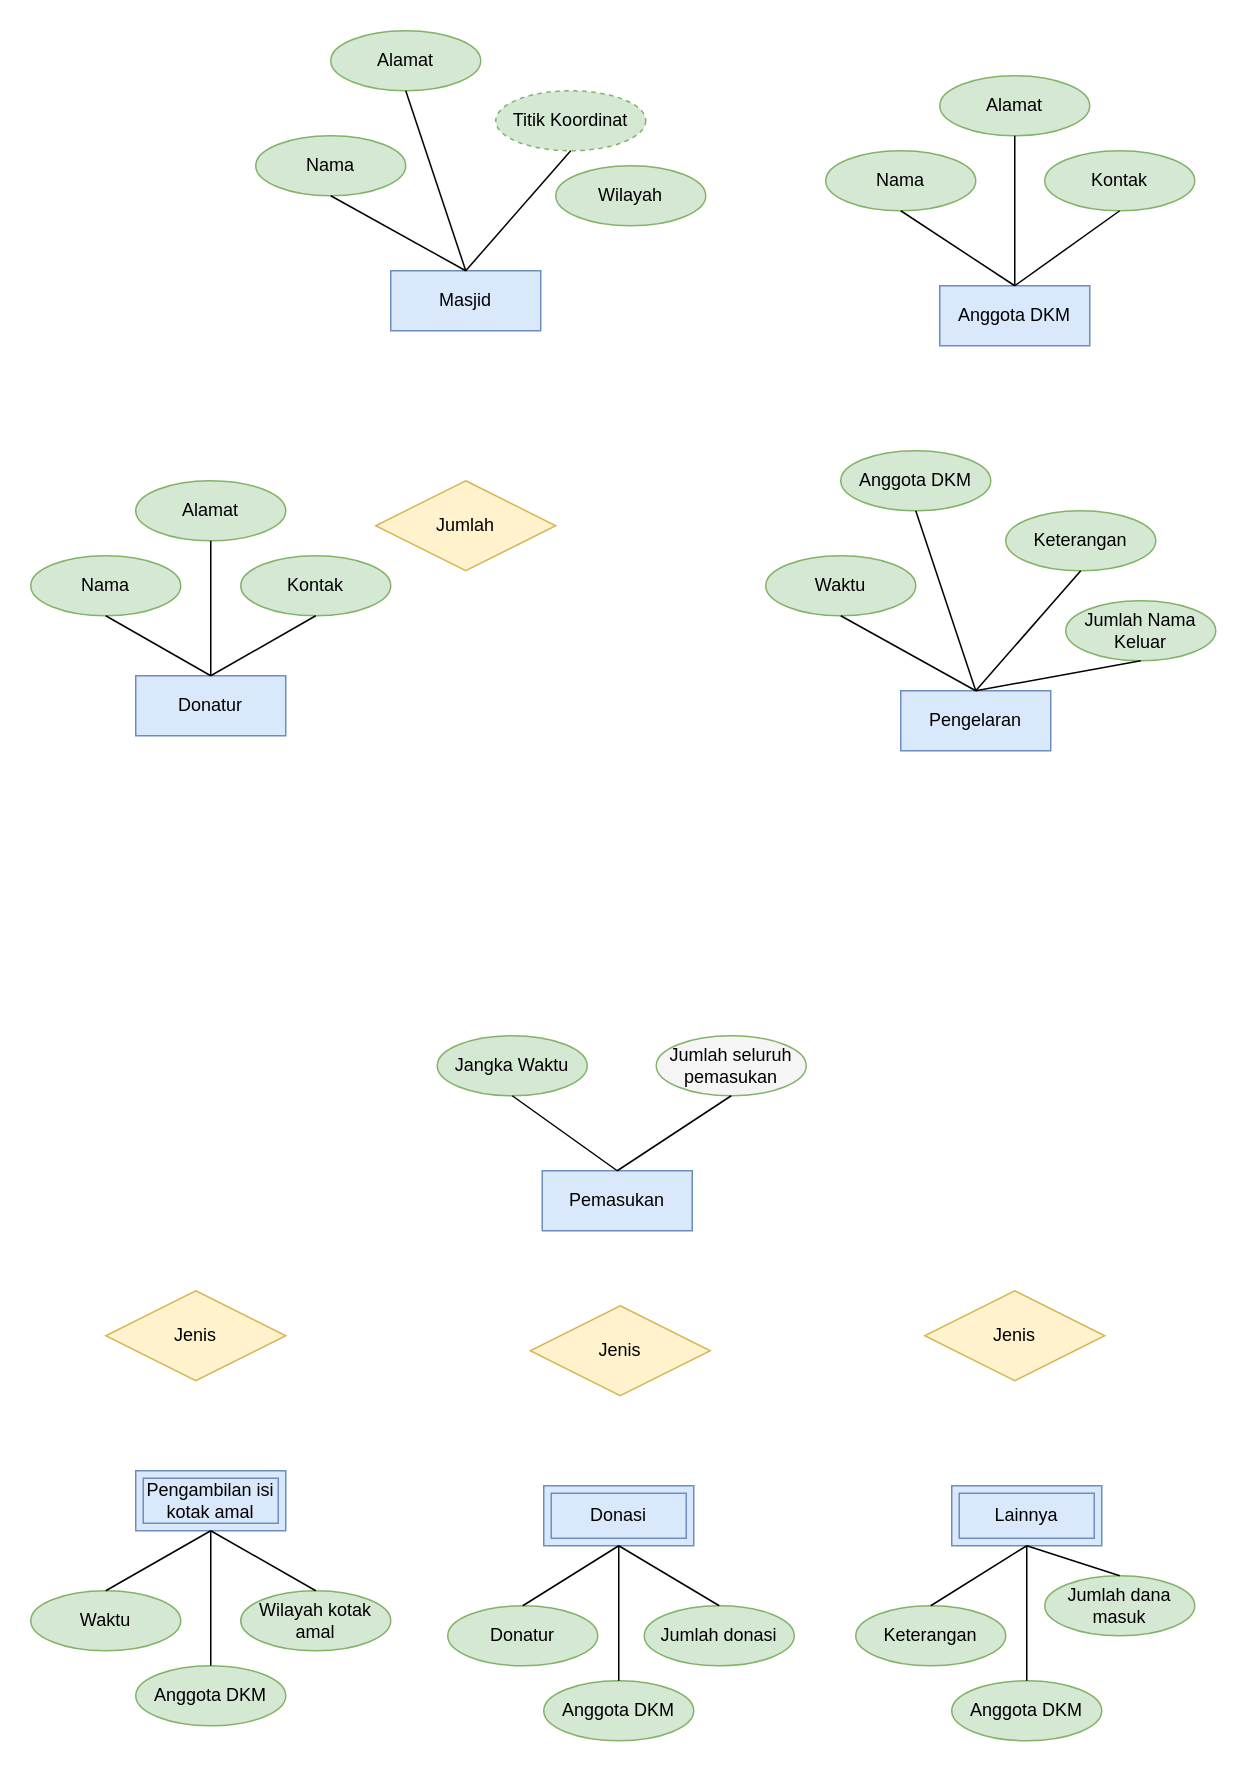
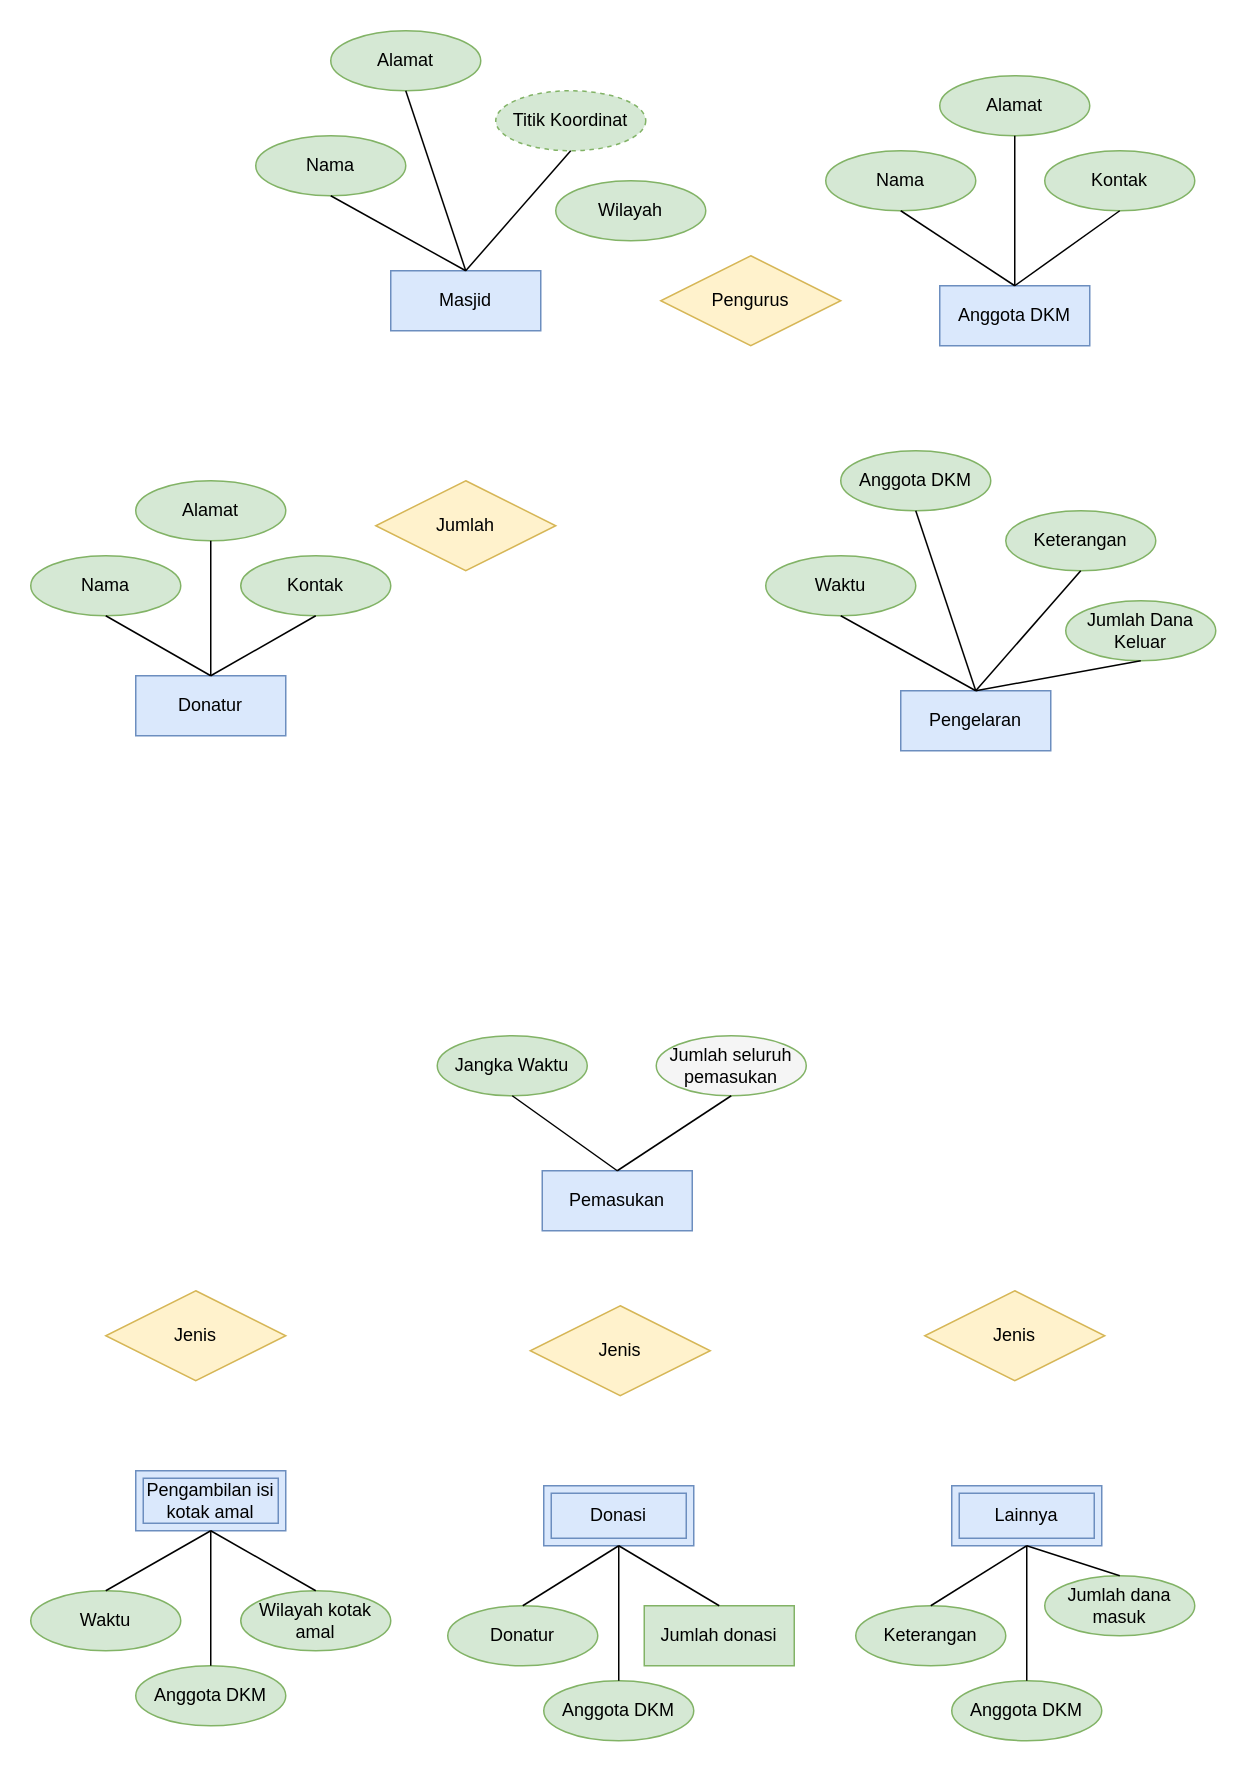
(631, 196) -> (631, 211)
none -> (751, 301)
(1141, 631) -> (1141, 631)
(719, 1636) -> (719, 1636)
